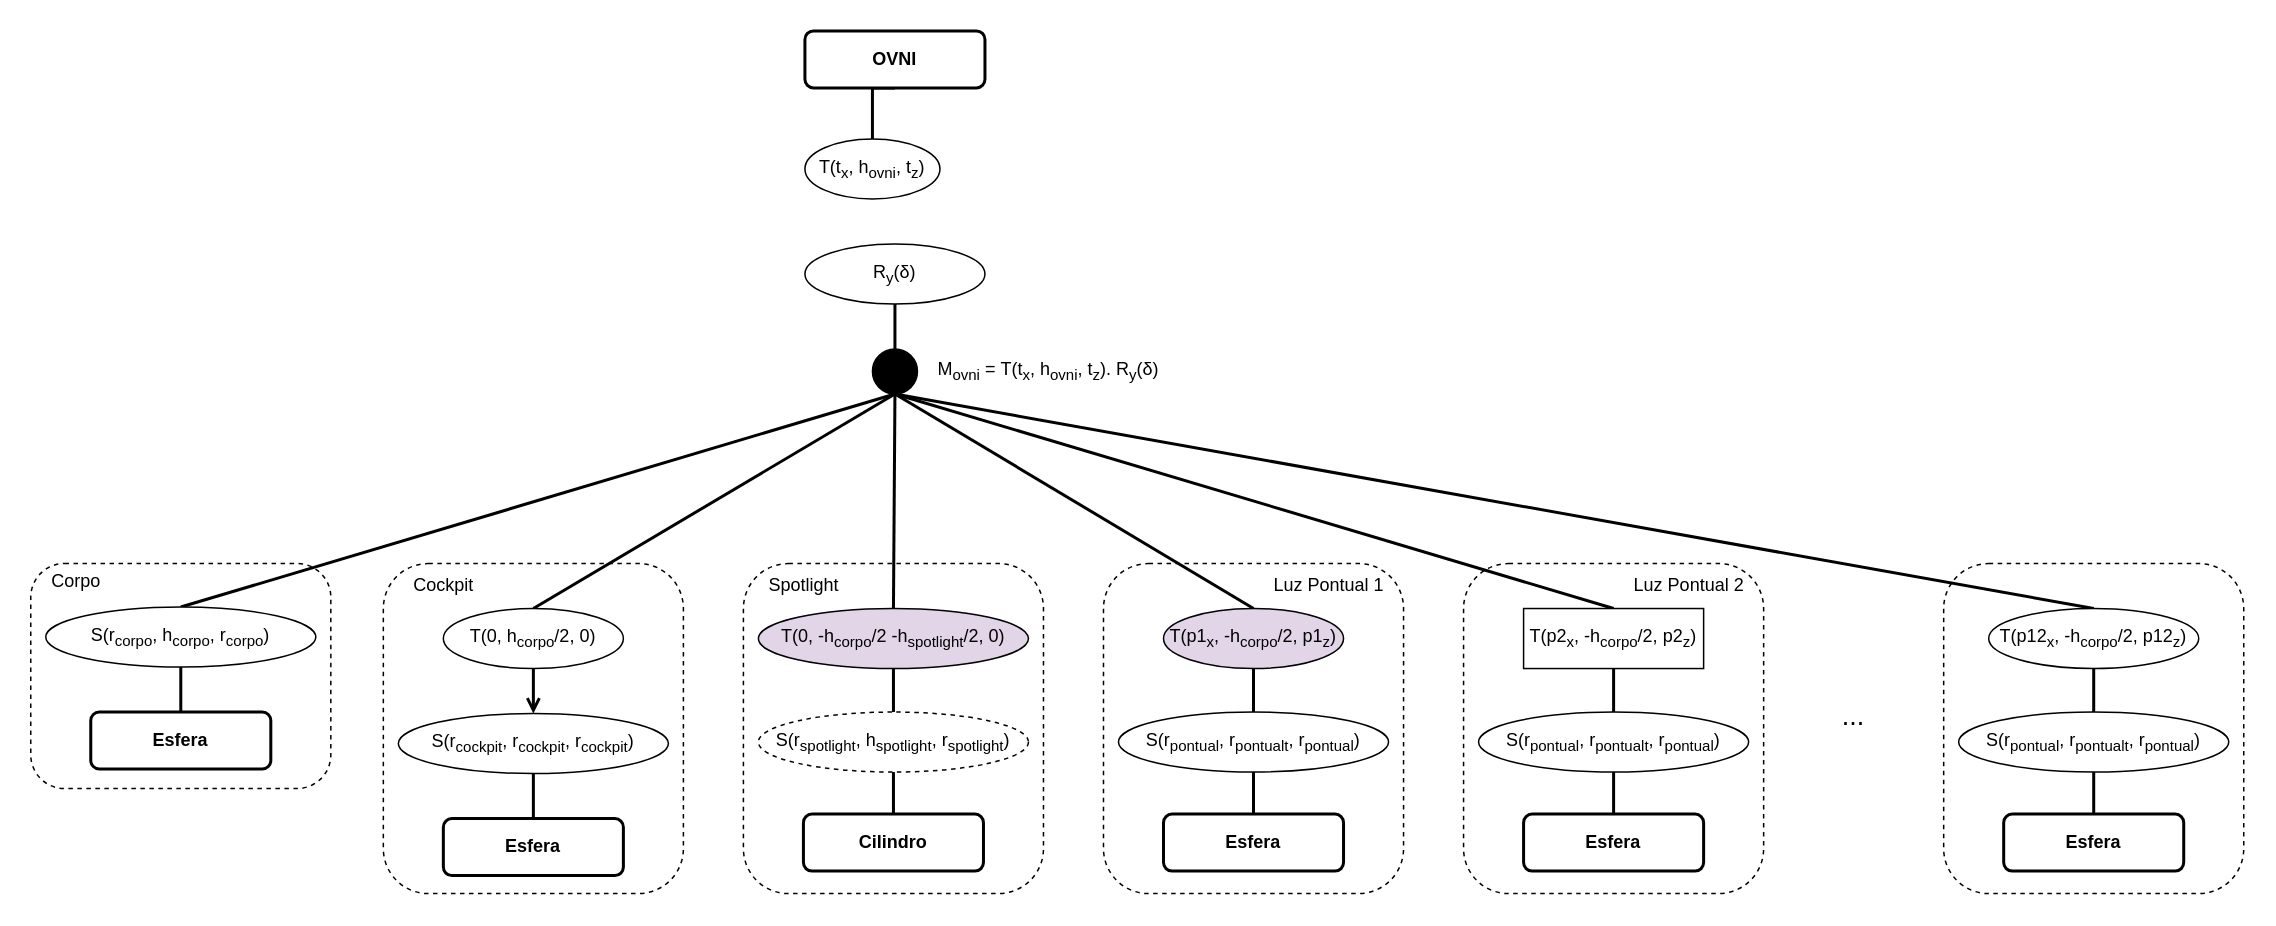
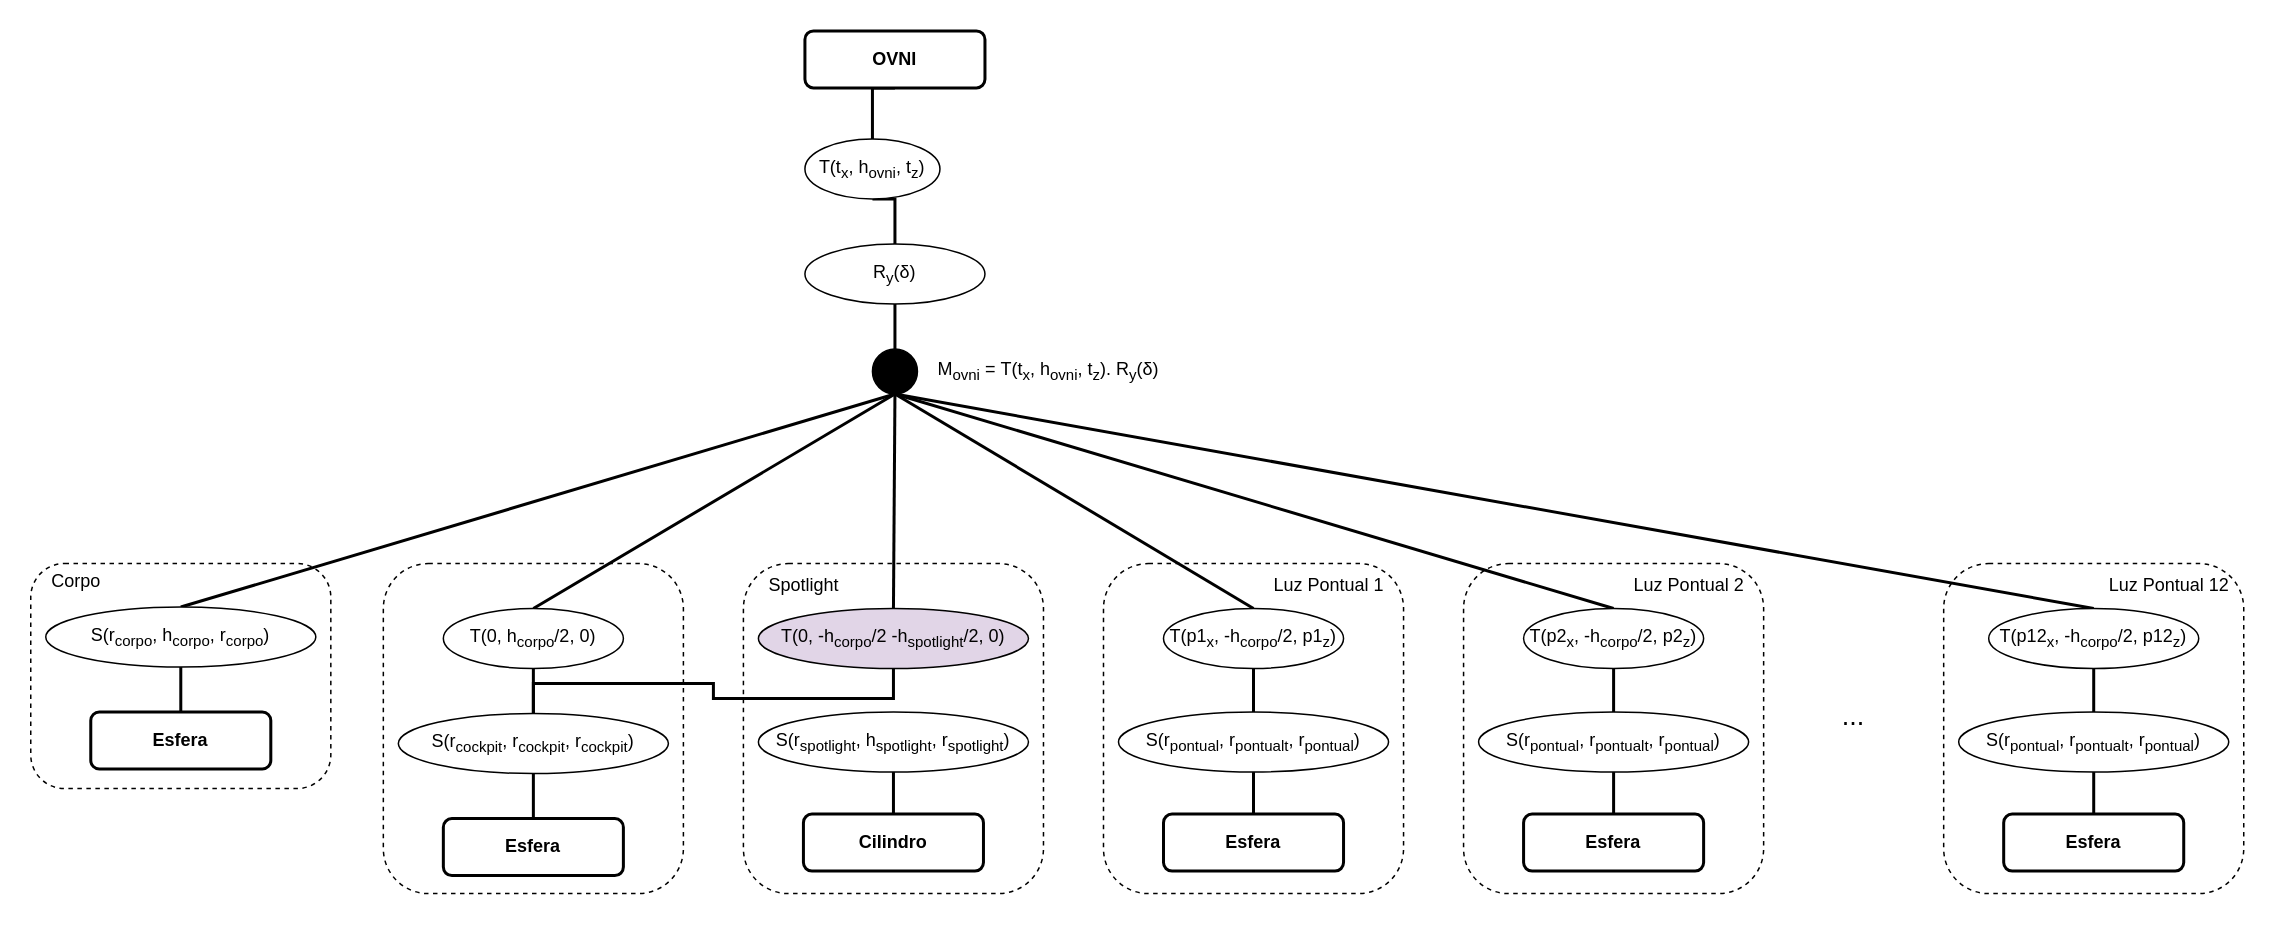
none -> (895, 210)
(443, 586) -> none
none -> (2168, 586)
(1253, 638) -> (1253, 638)
(1613, 638) -> (1613, 638)
(533, 680) -> (533, 680)
(893, 703) -> (713, 694)
(893, 742) -> (893, 742)
